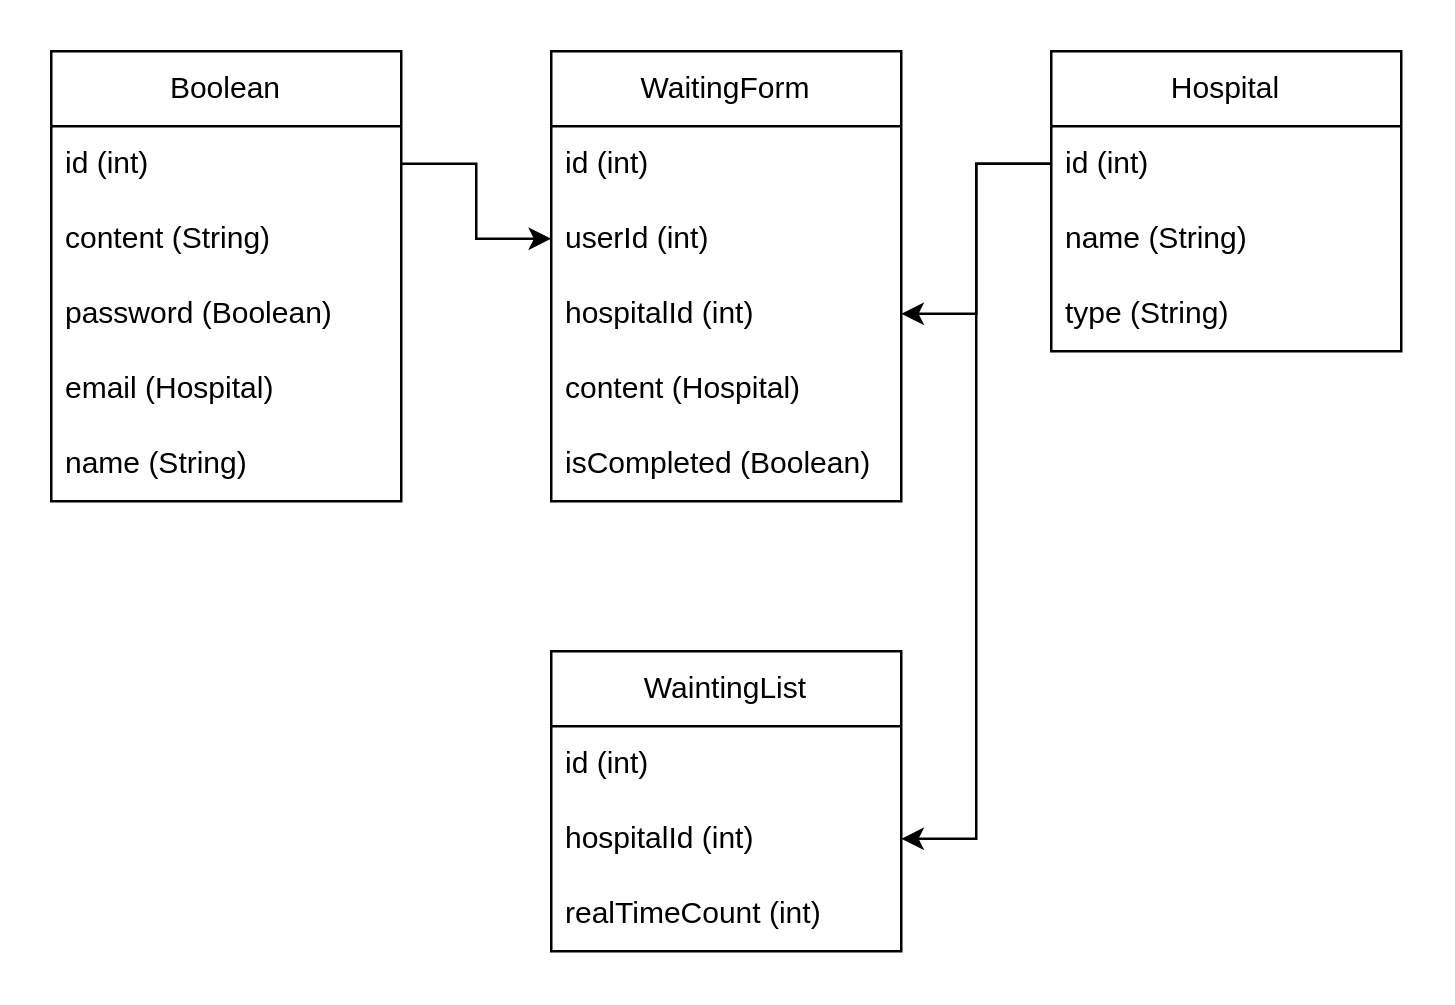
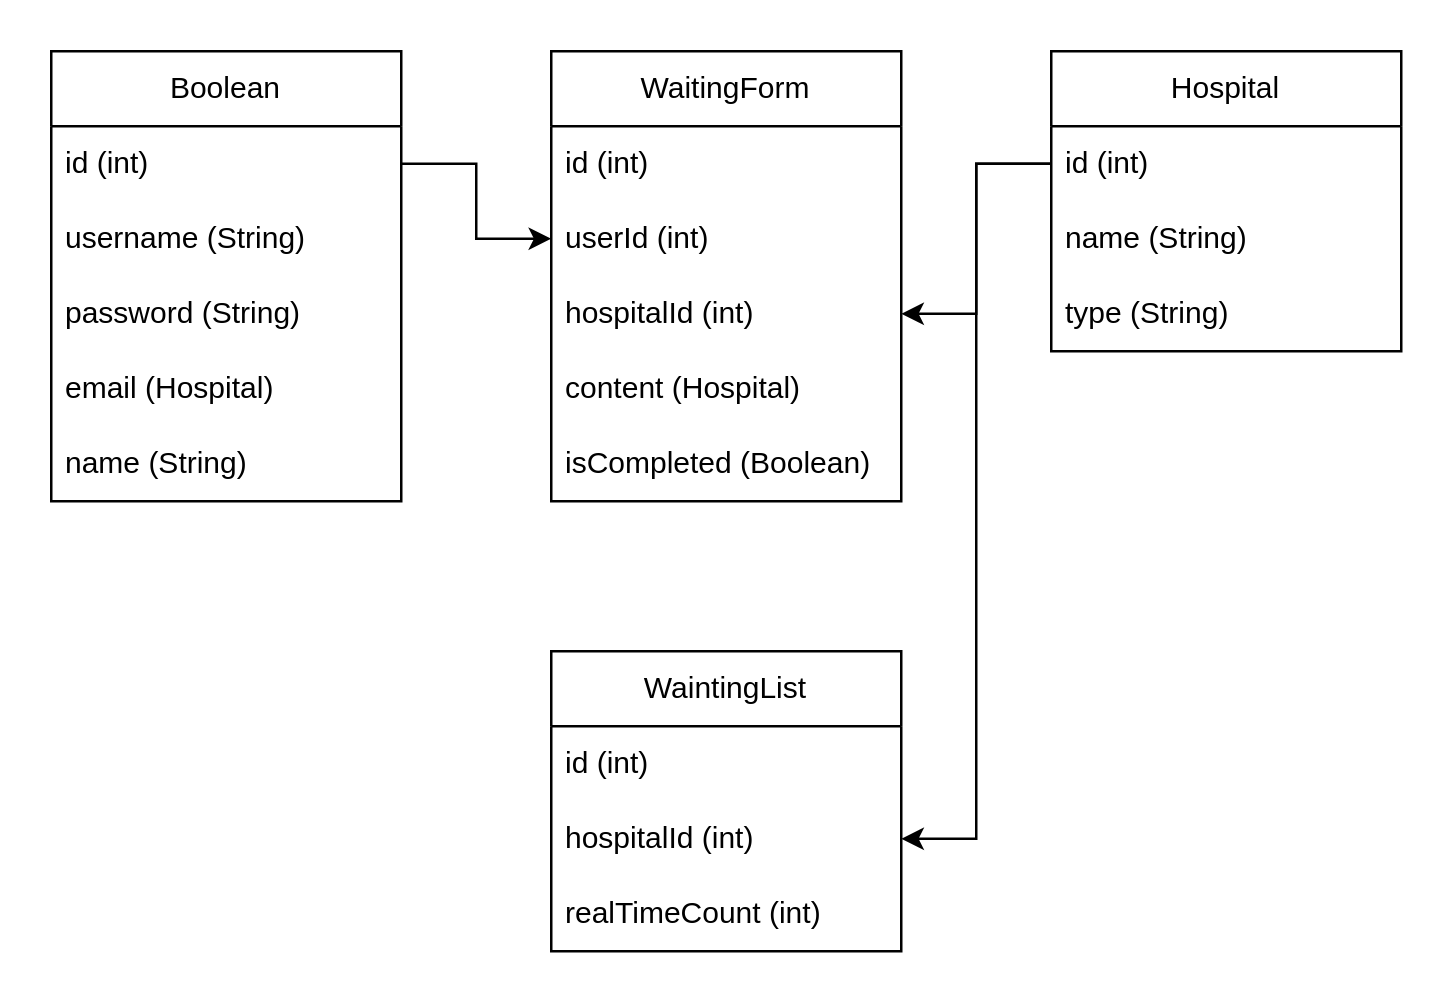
(193, 239) -> (201, 239)
(210, 314) -> (201, 314)
